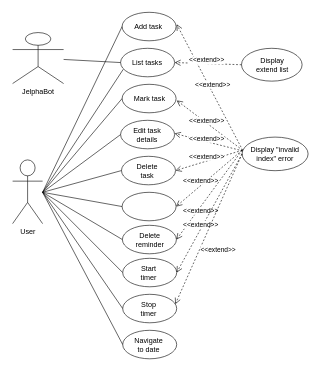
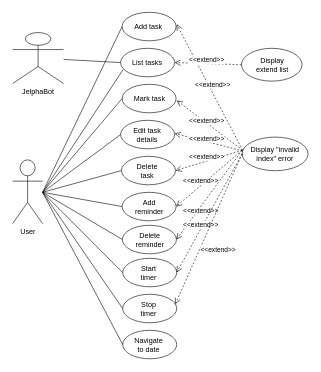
none -> (149, 207)
